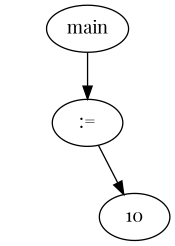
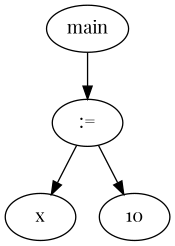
none -> (41, 217)
